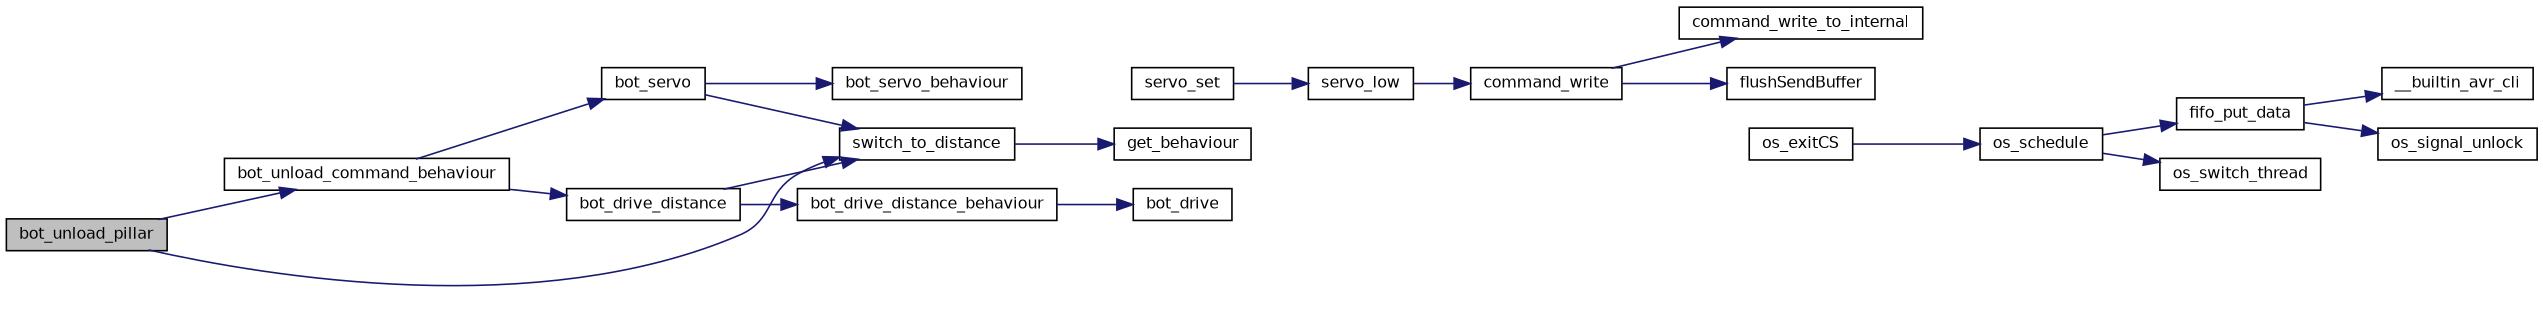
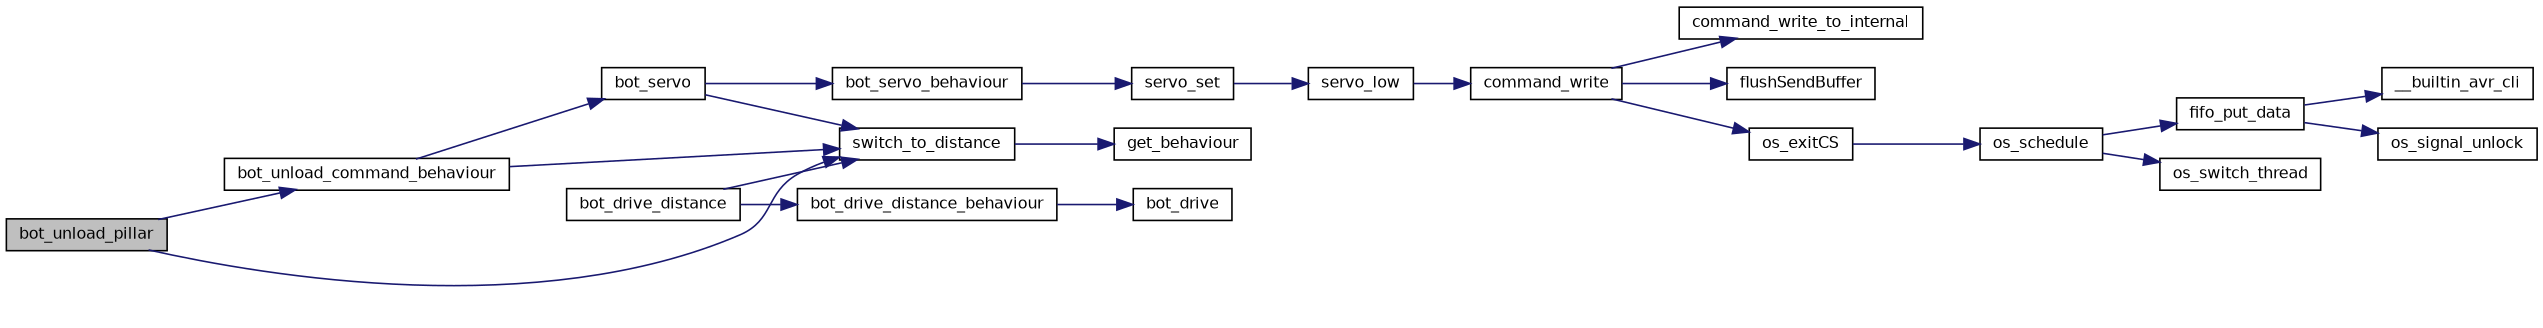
none -> (1069, 84)
none -> (1672, 114)
(530, 192) -> (667, 158)
